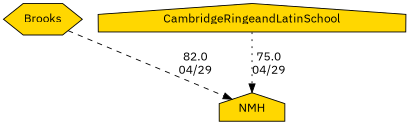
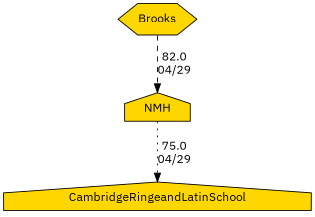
(252, 58) -> (157, 147)
